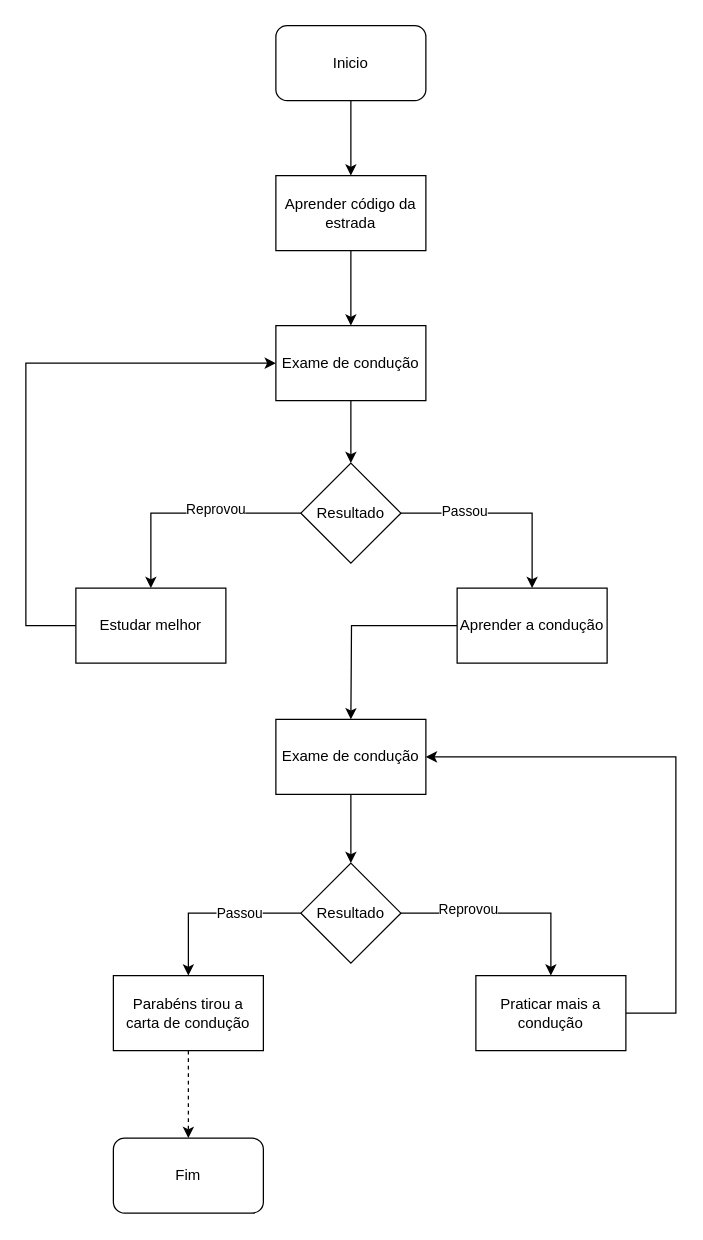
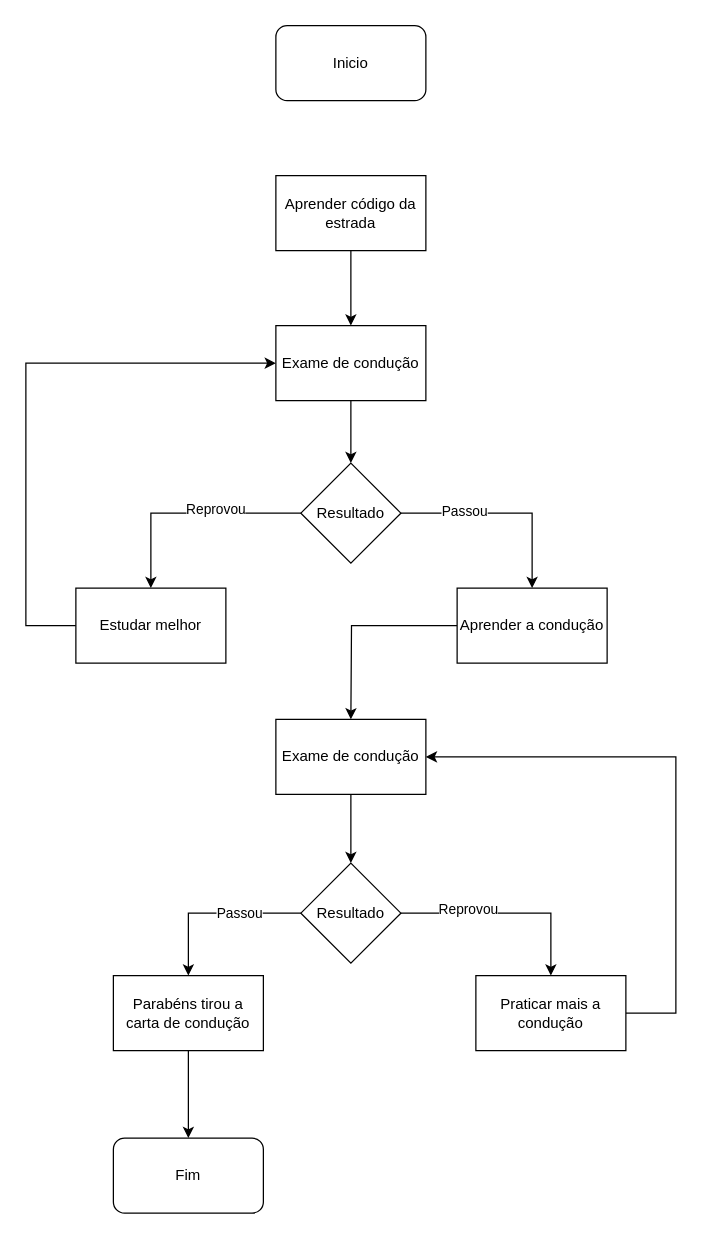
(351, 134) -> none
(188, 1090) -> (188, 1090)
